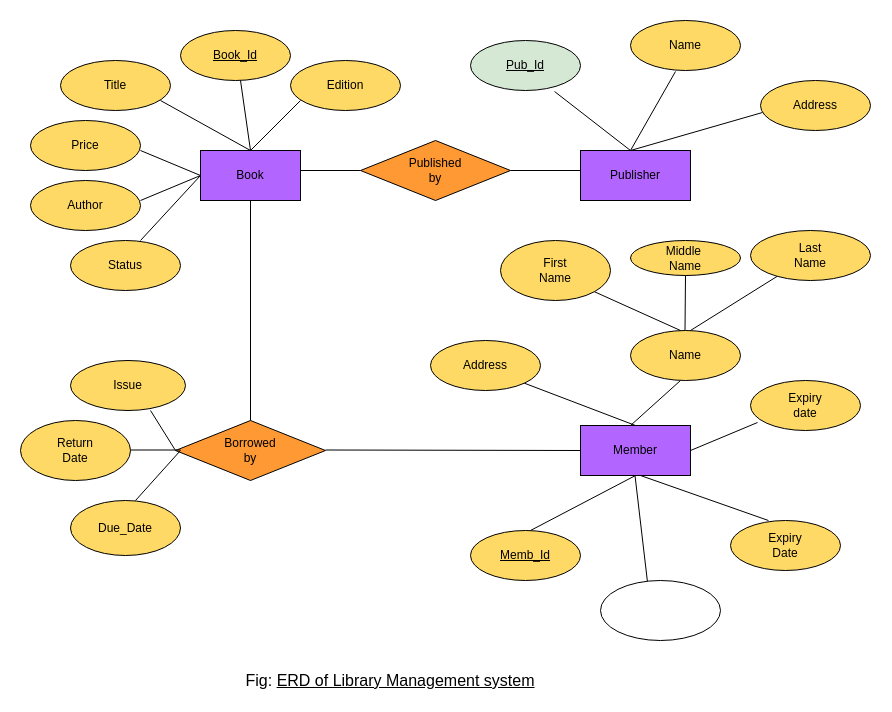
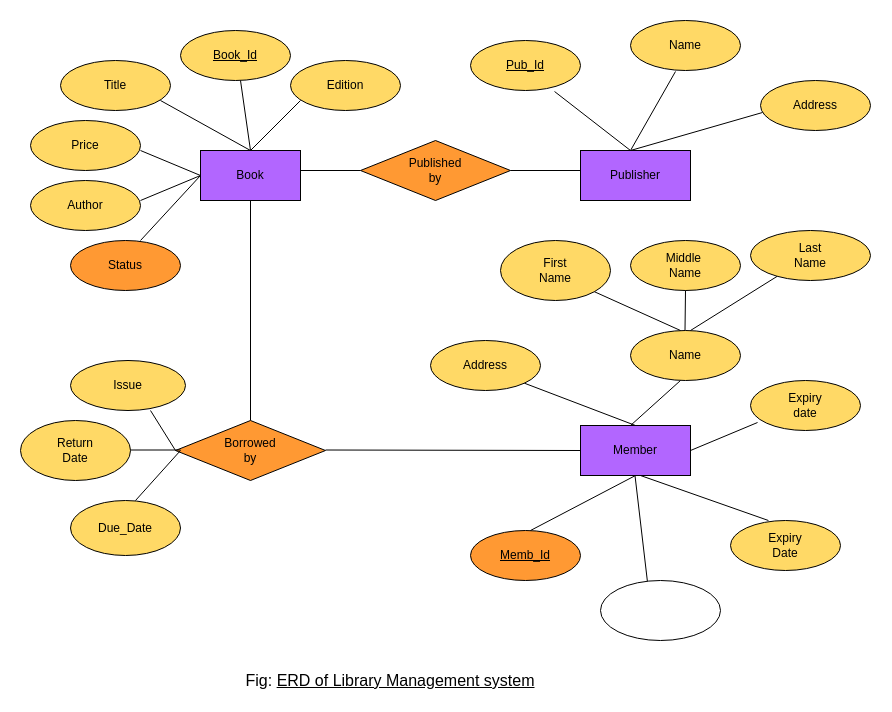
(526, 66) -> (526, 66)
(686, 258) -> (686, 266)
(126, 266) -> (126, 266)
(526, 556) -> (526, 556)
